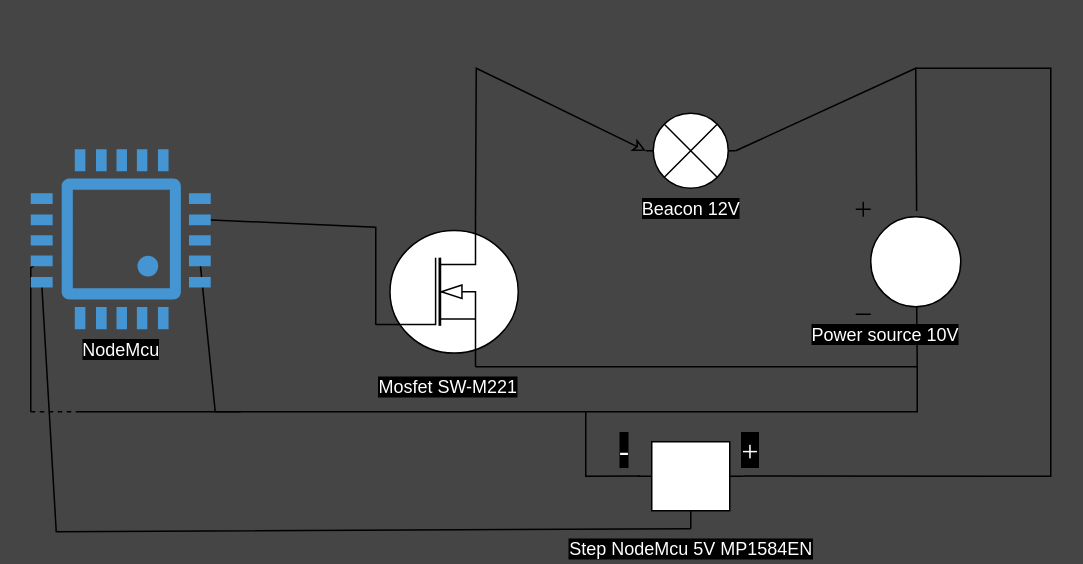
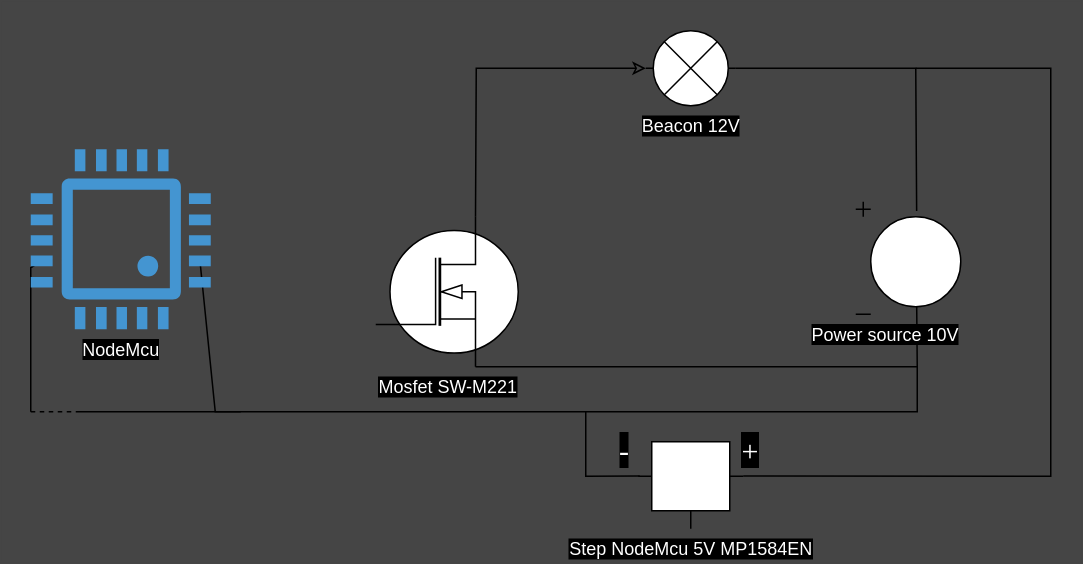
(691, 151) -> (691, 68)
(339, 226) -> none
(250, 531) -> none
